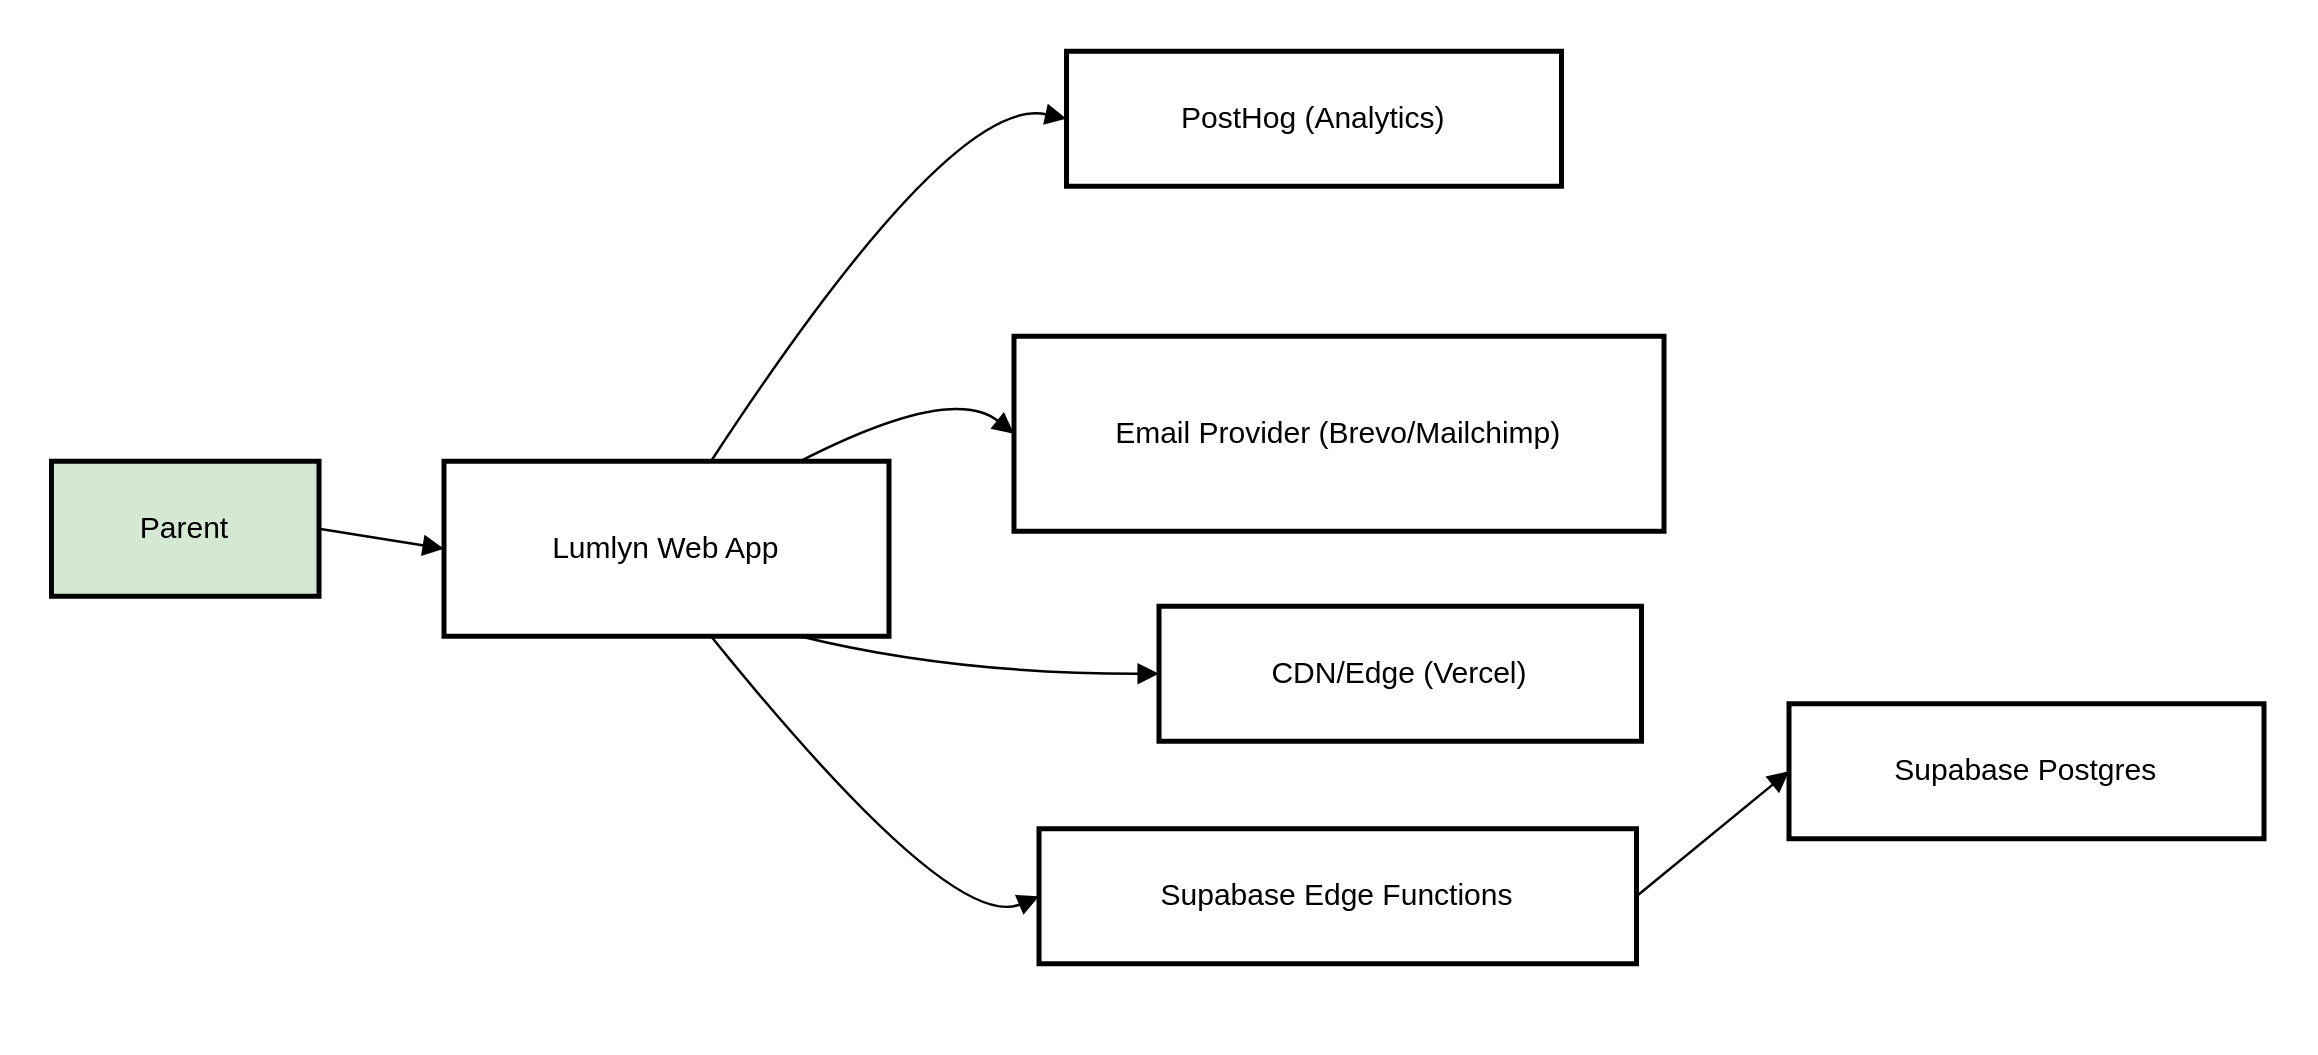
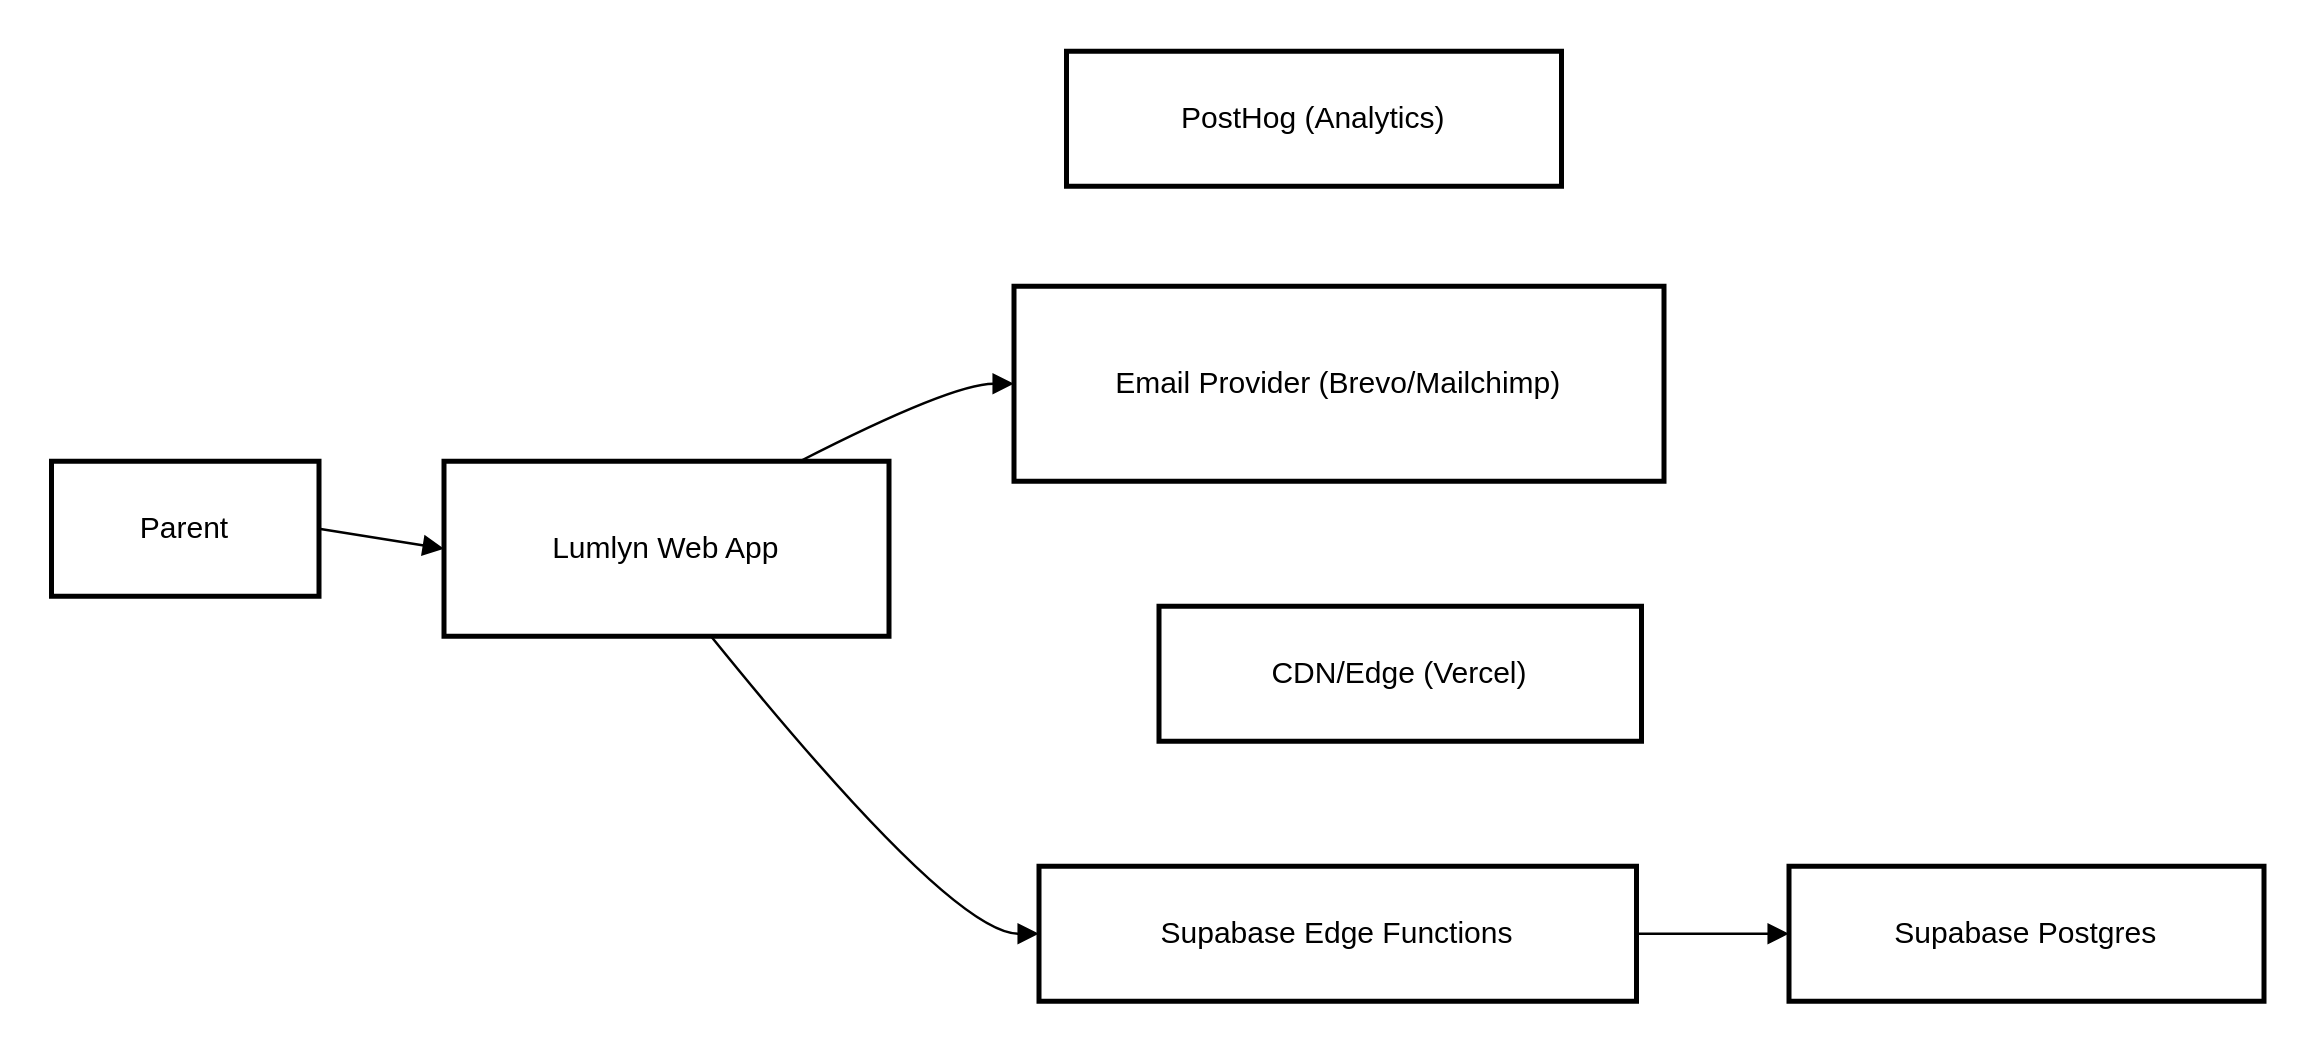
(855, 259) -> none
(1339, 434) -> (1339, 384)
(185, 529) -> (185, 529)
(971, 665) -> none
(2026, 771) -> (2026, 934)
(1338, 896) -> (1338, 934)
